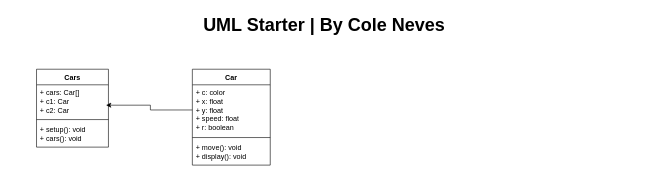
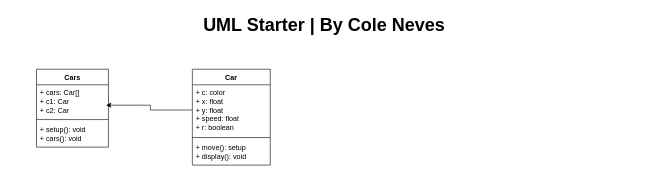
(225, 153) -> (225, 153)
